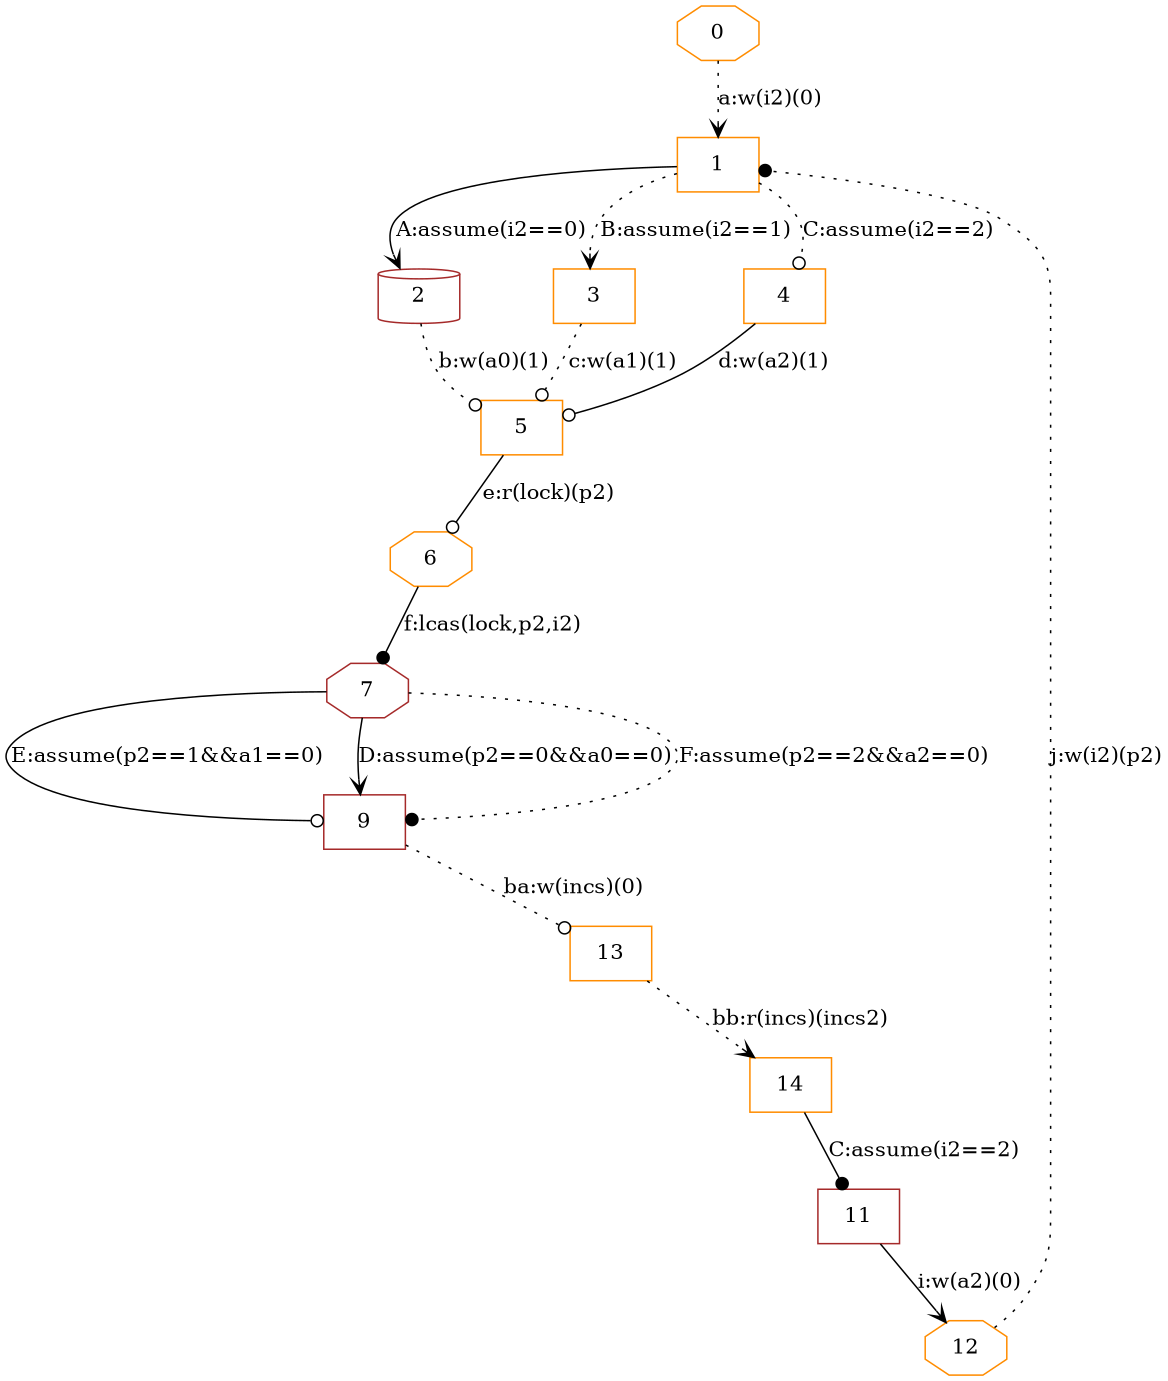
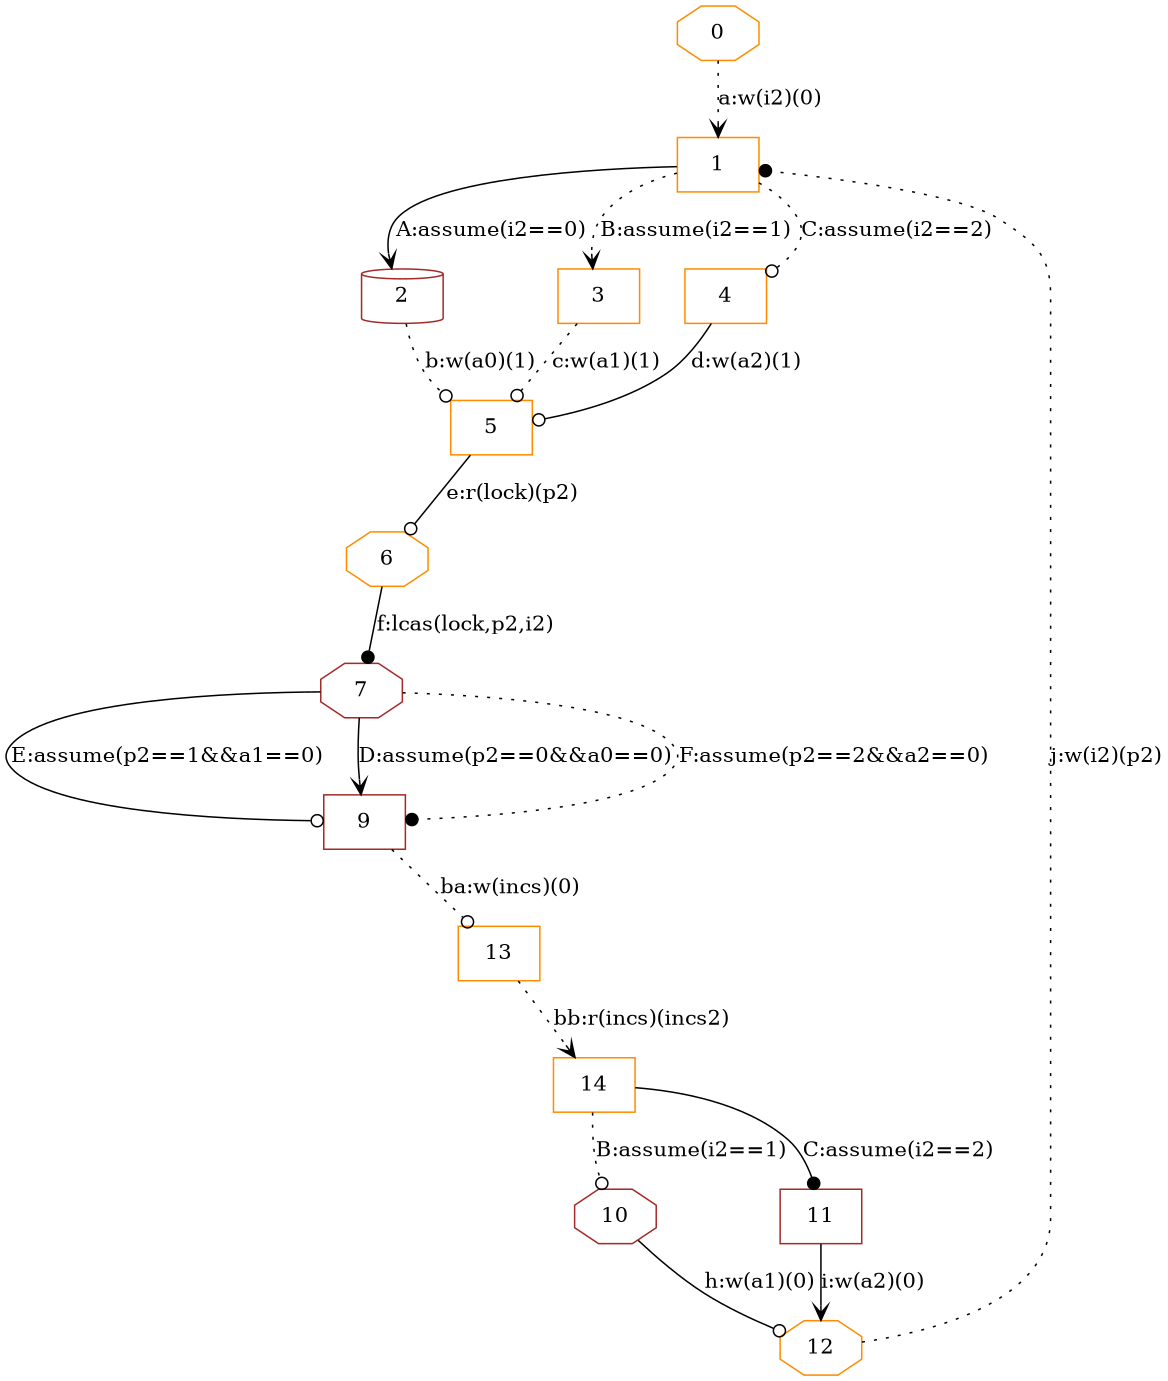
none -> (615, 1216)
